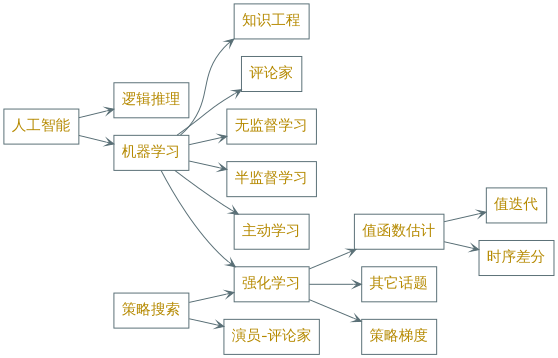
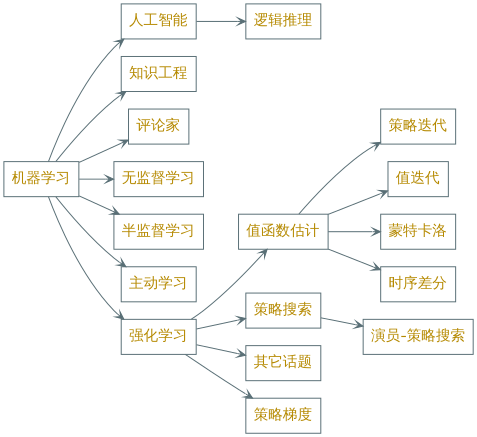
none -> (418, 127)
(93, 139) -> (77, 99)
none -> (418, 232)
(208, 298) -> (217, 325)
(272, 337) -> (418, 337)
